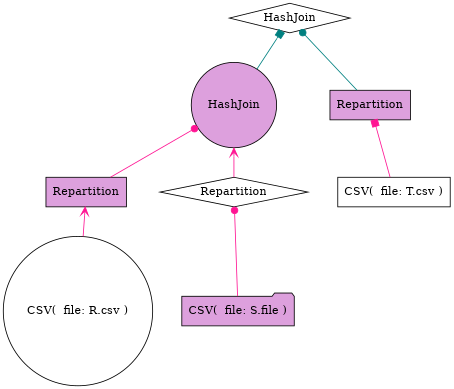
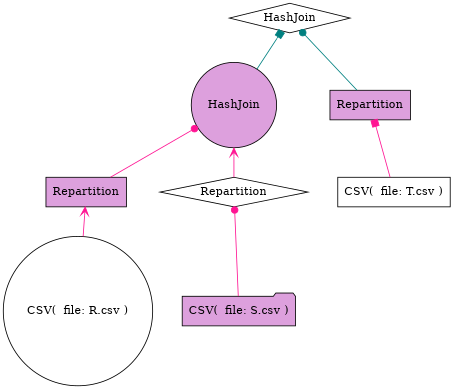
(238, 311) -> (239, 311)
